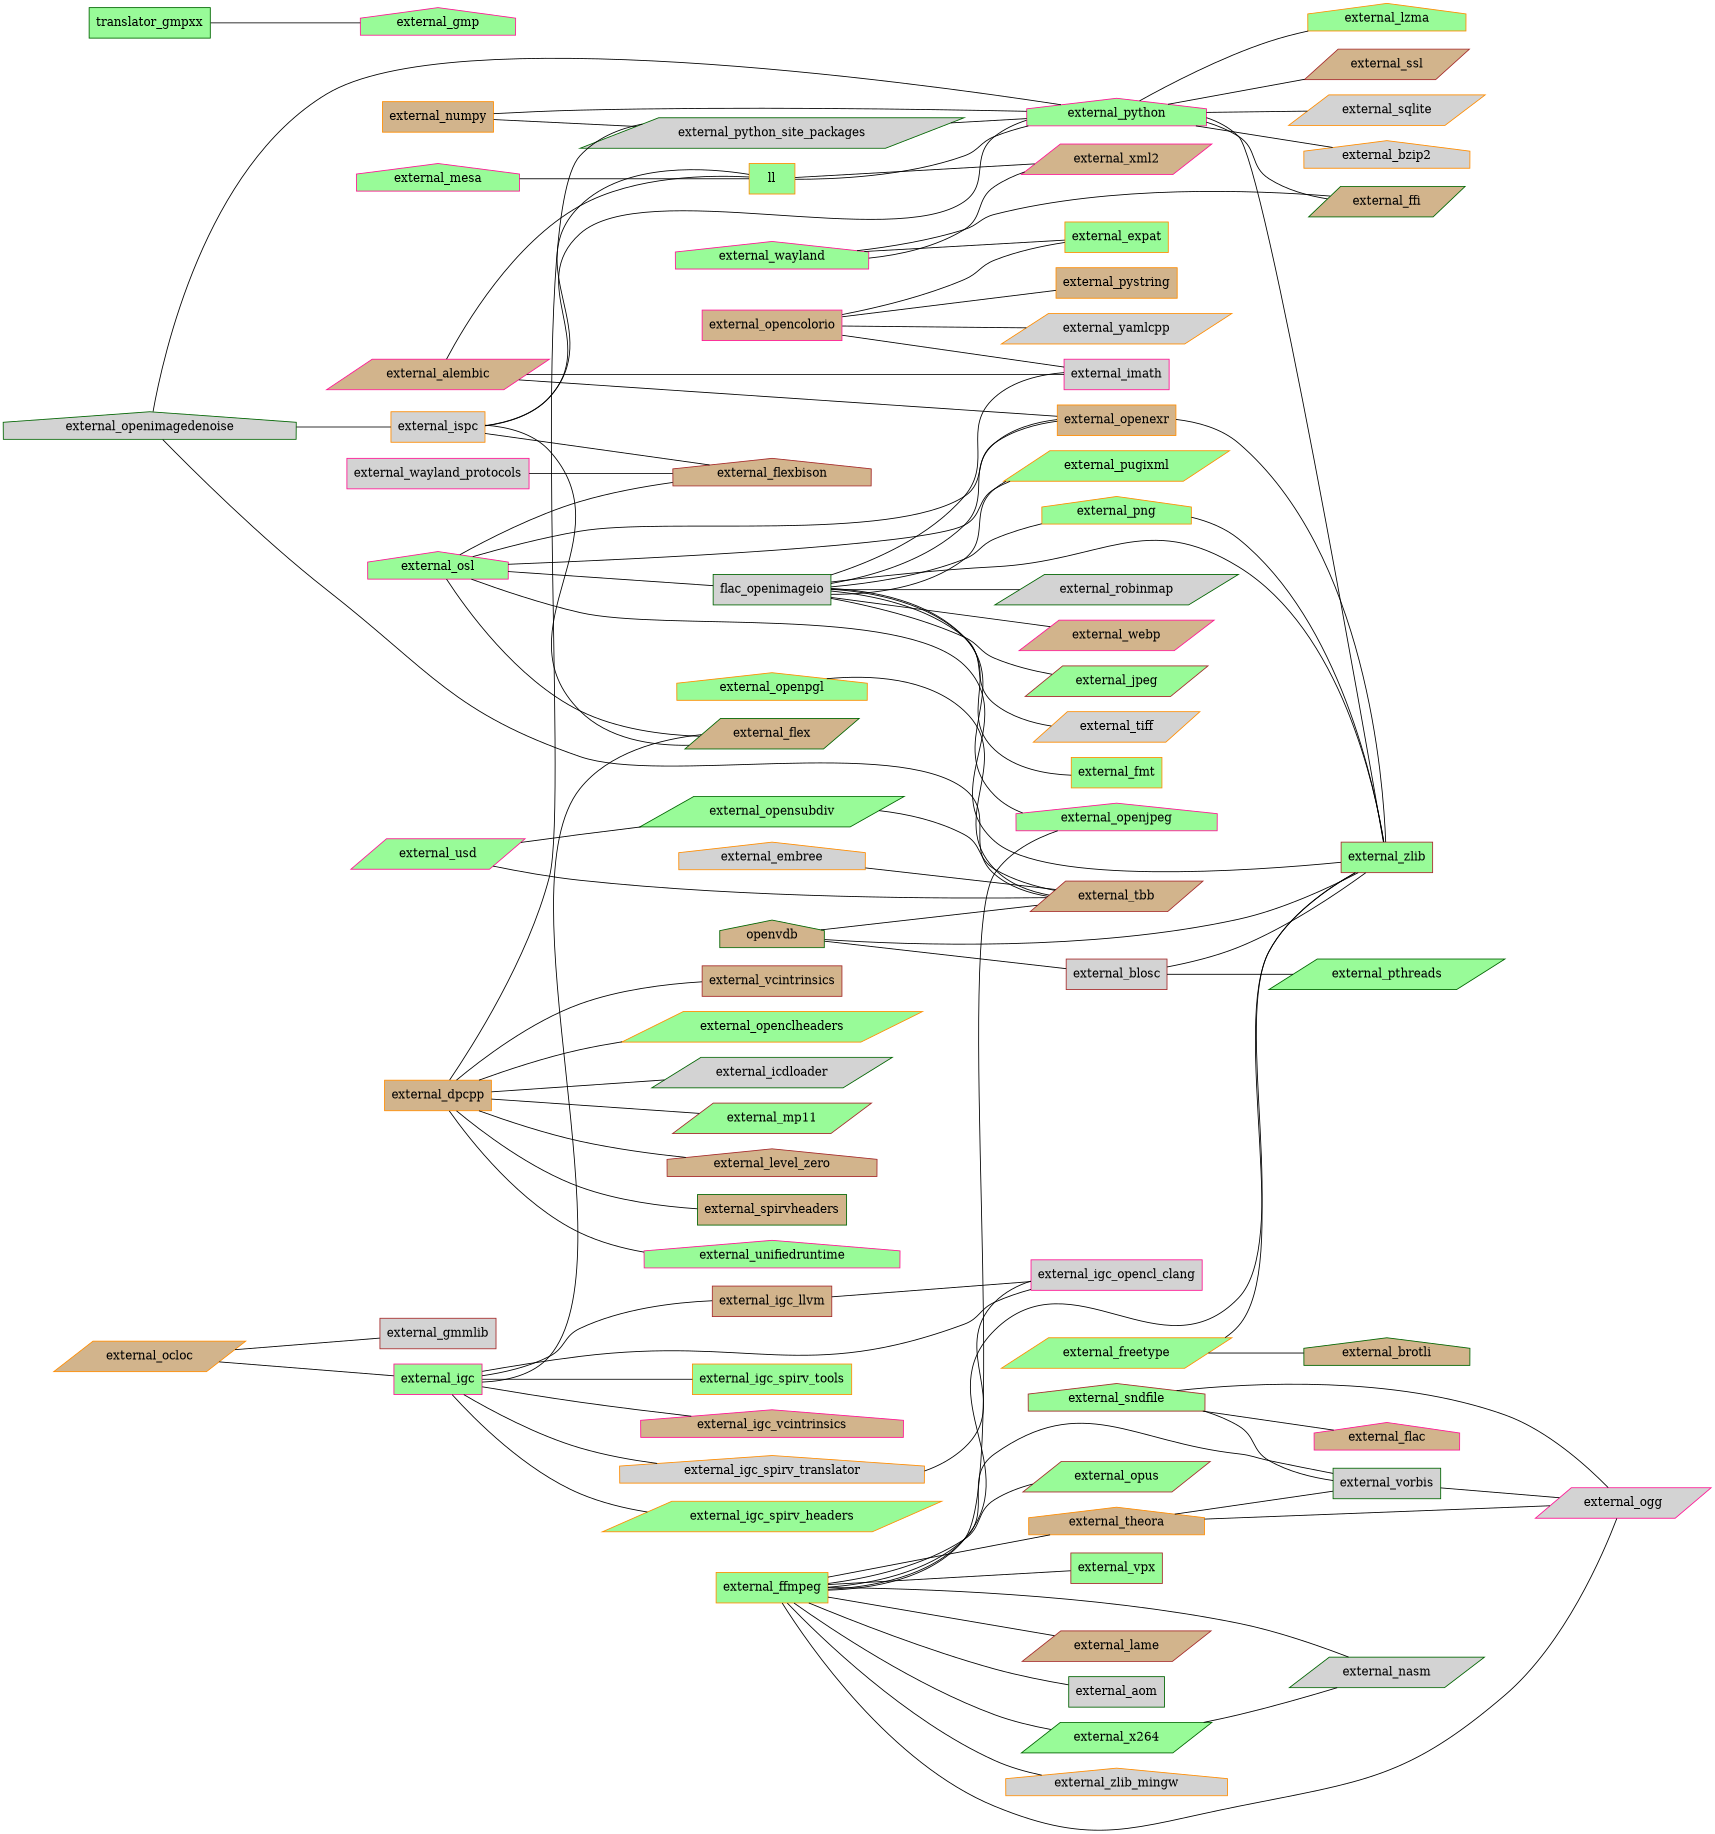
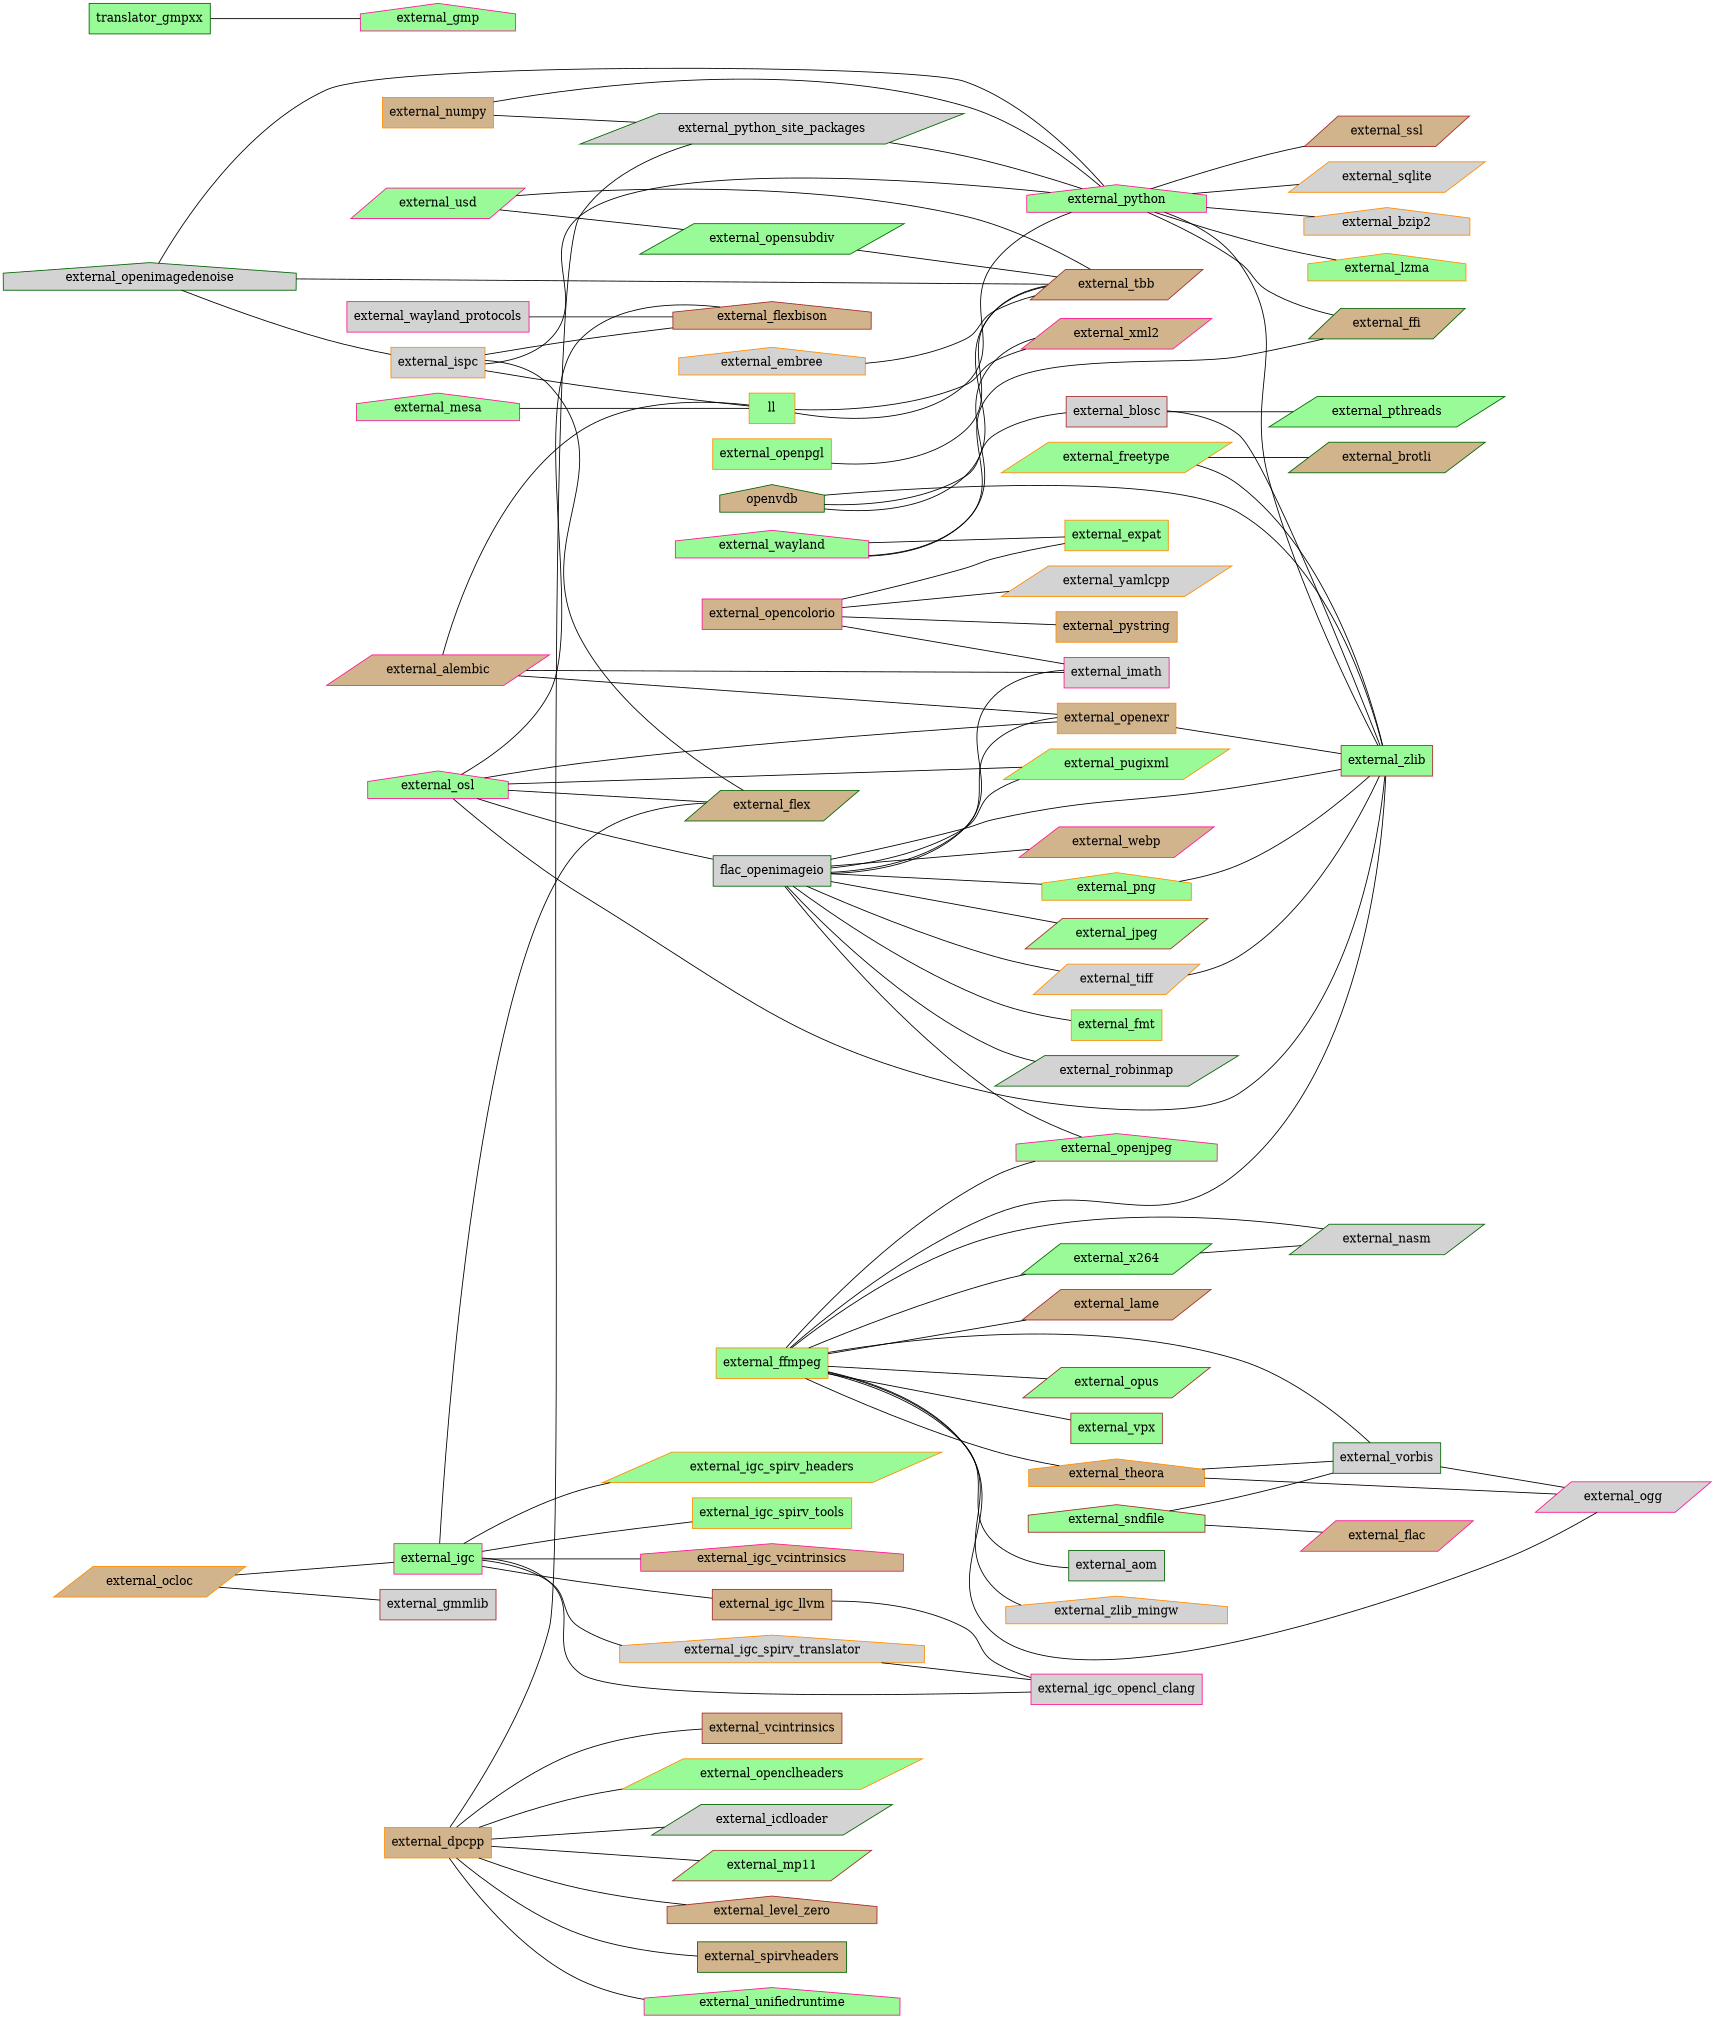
(772, 688) -> (772, 454)
none -> (1304, 897)
(1387, 1353) -> (1387, 458)
(1406, 1392) -> none
(1387, 1438) -> (1387, 1536)
